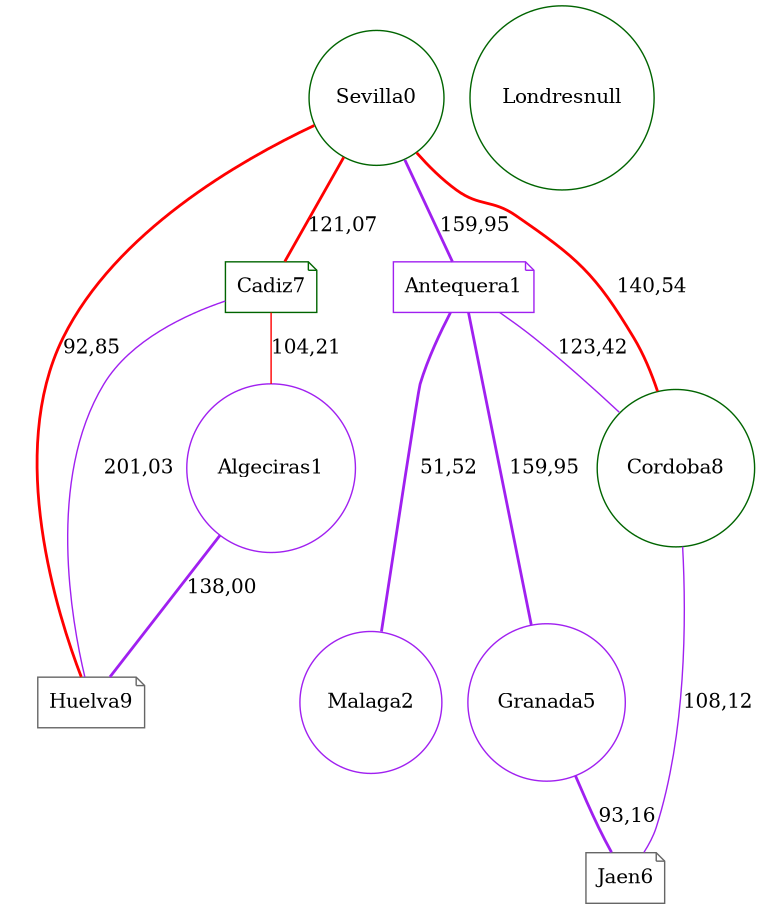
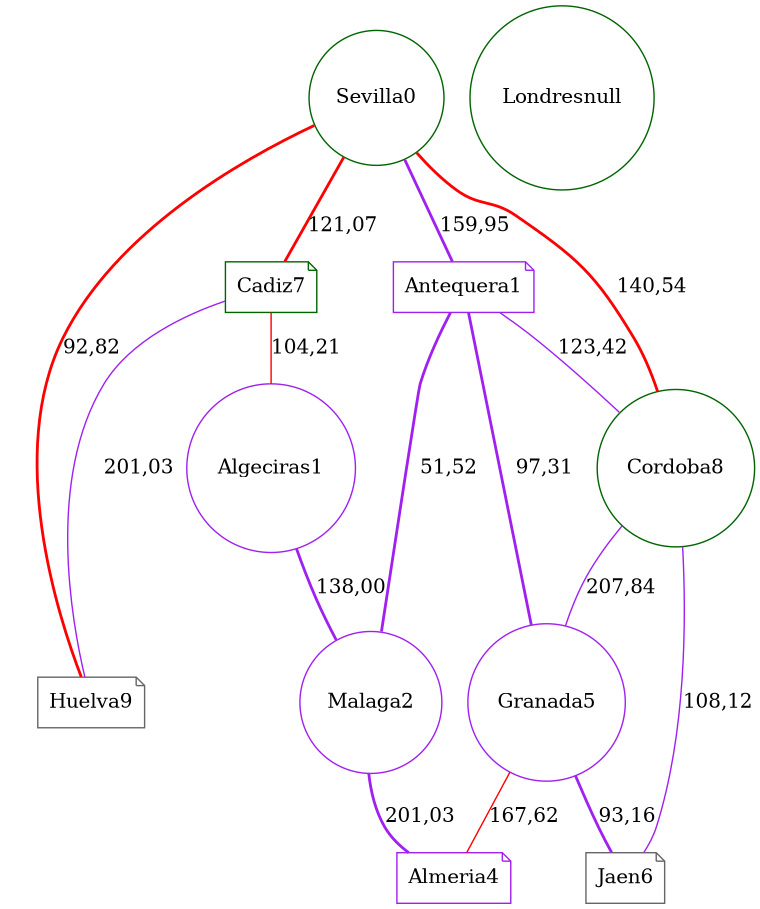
(92, 348) -> (92, 348)
(544, 468) -> (544, 468)
none -> (589, 573)
(165, 606) -> (315, 595)
none -> (454, 878)
